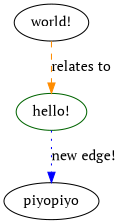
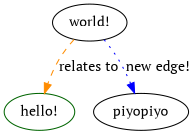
(51, 151) -> (119, 61)
